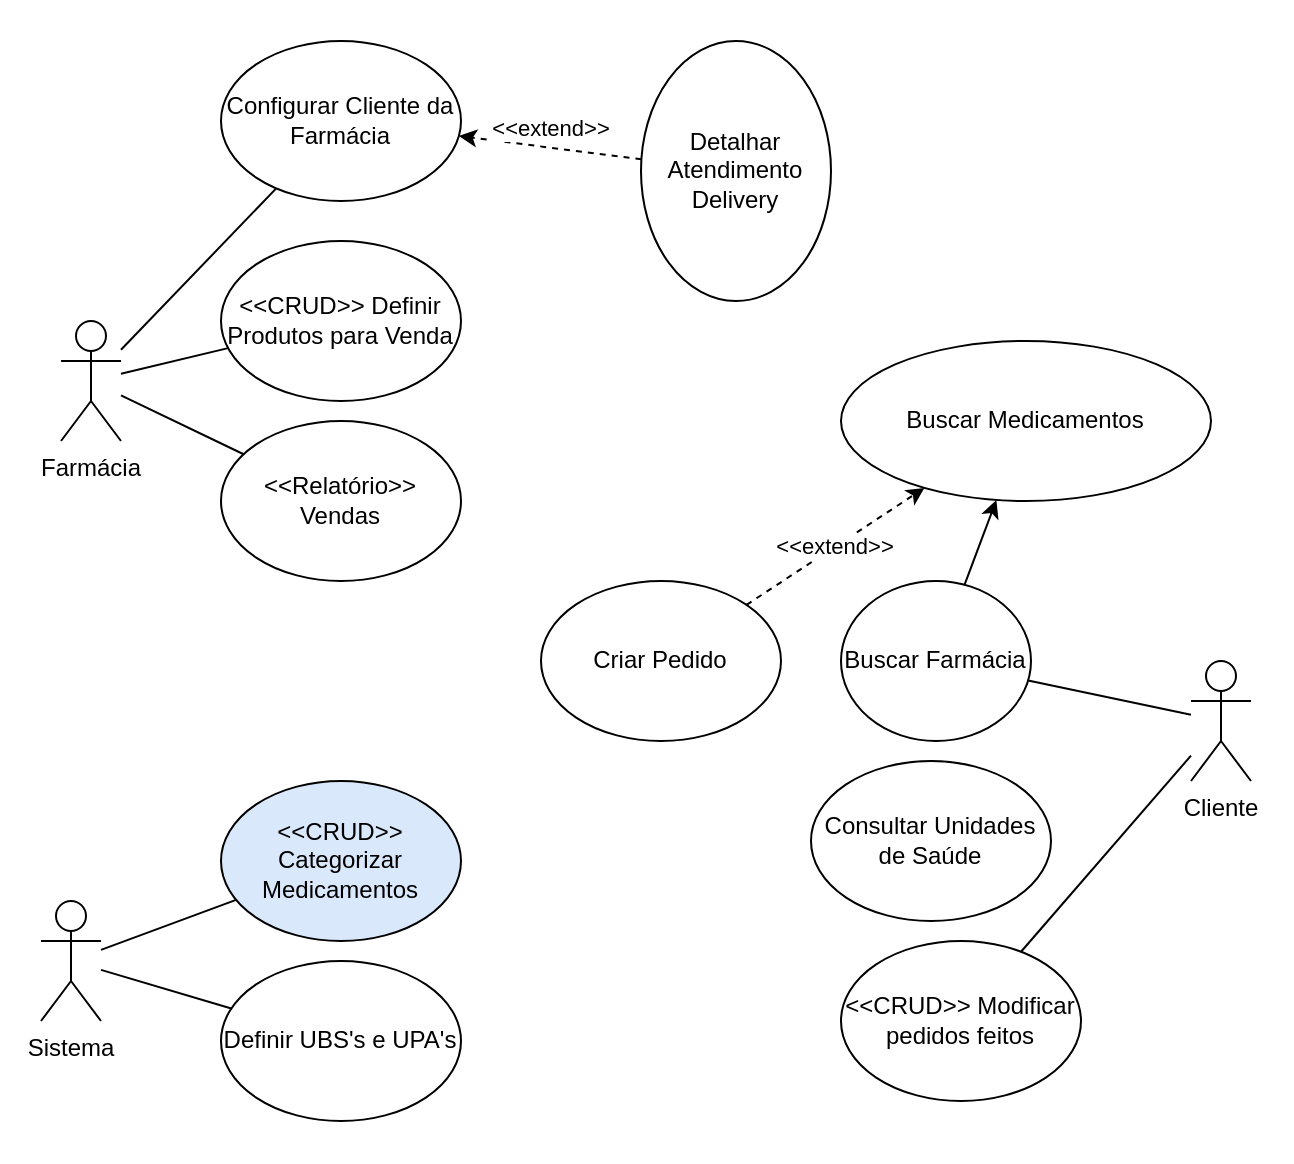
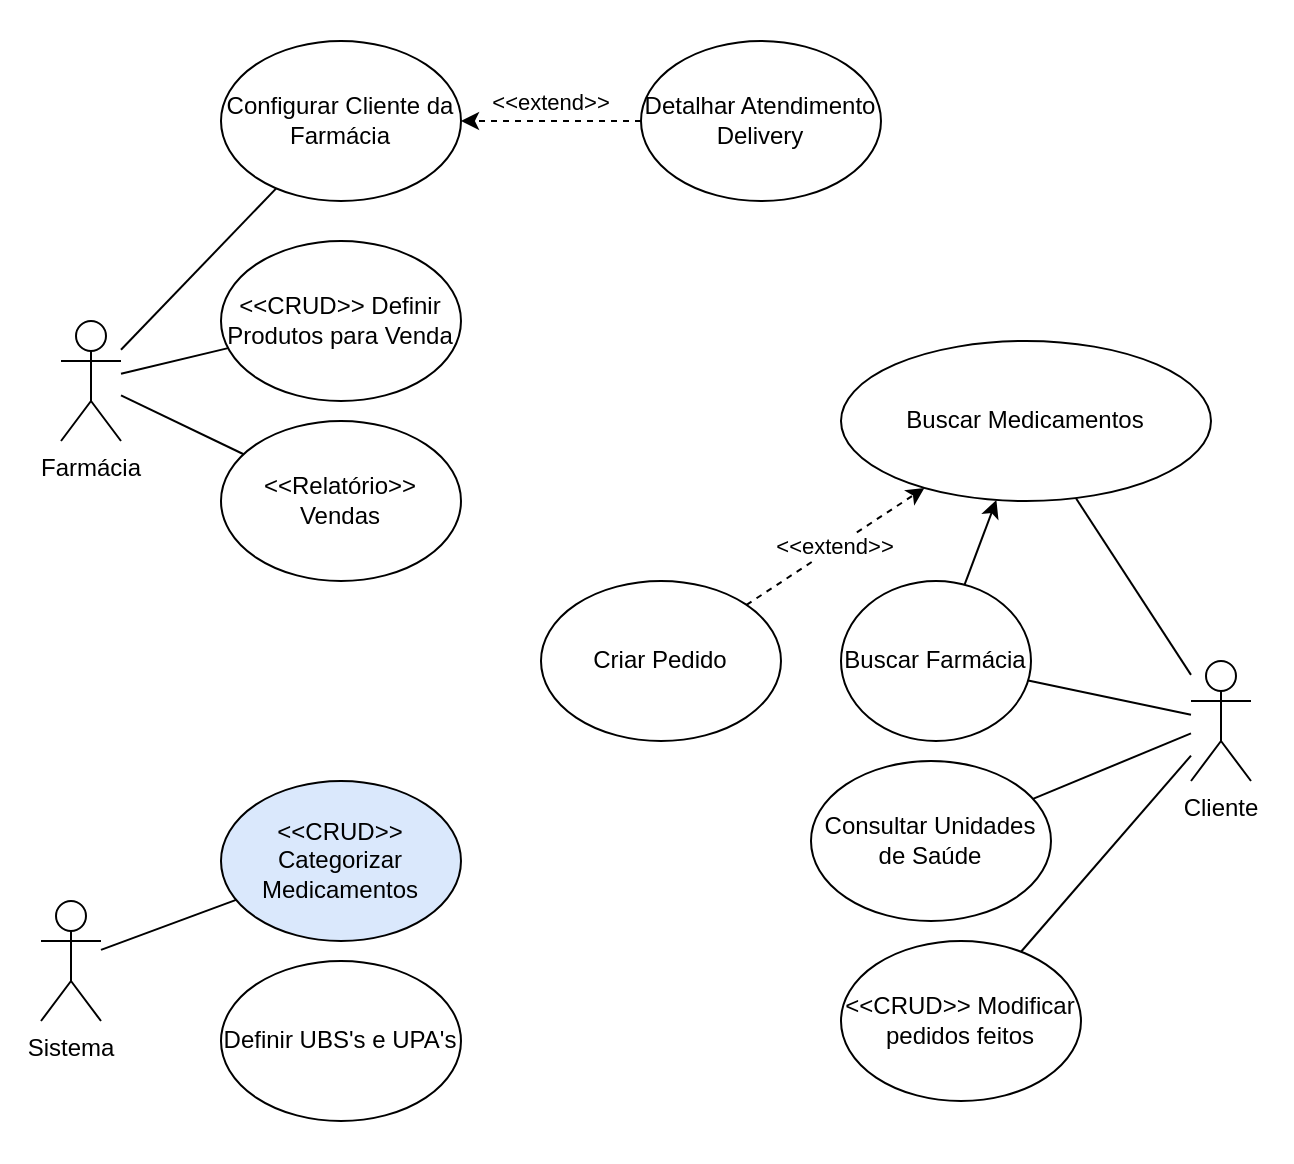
(736, 171) -> (761, 121)
none -> (1134, 587)
none -> (1112, 766)
(166, 989) -> none
